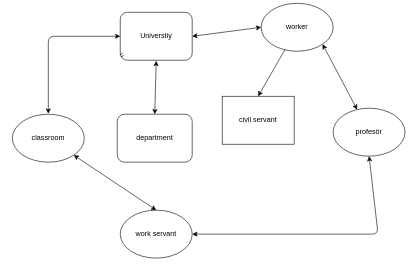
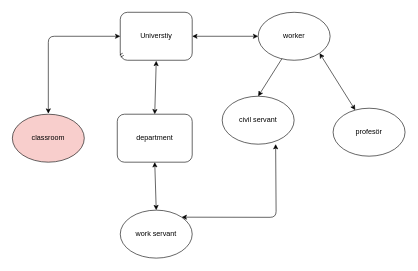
(297, 27) -> (294, 36)
(258, 120) -> (258, 120)
(48, 138) -> (48, 138)
(115, 183) -> (156, 186)
(374, 196) -> none
none -> (275, 216)
